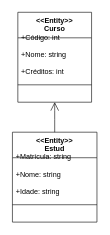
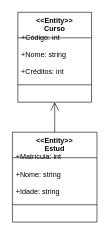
(48, 157) -> (42, 157)
